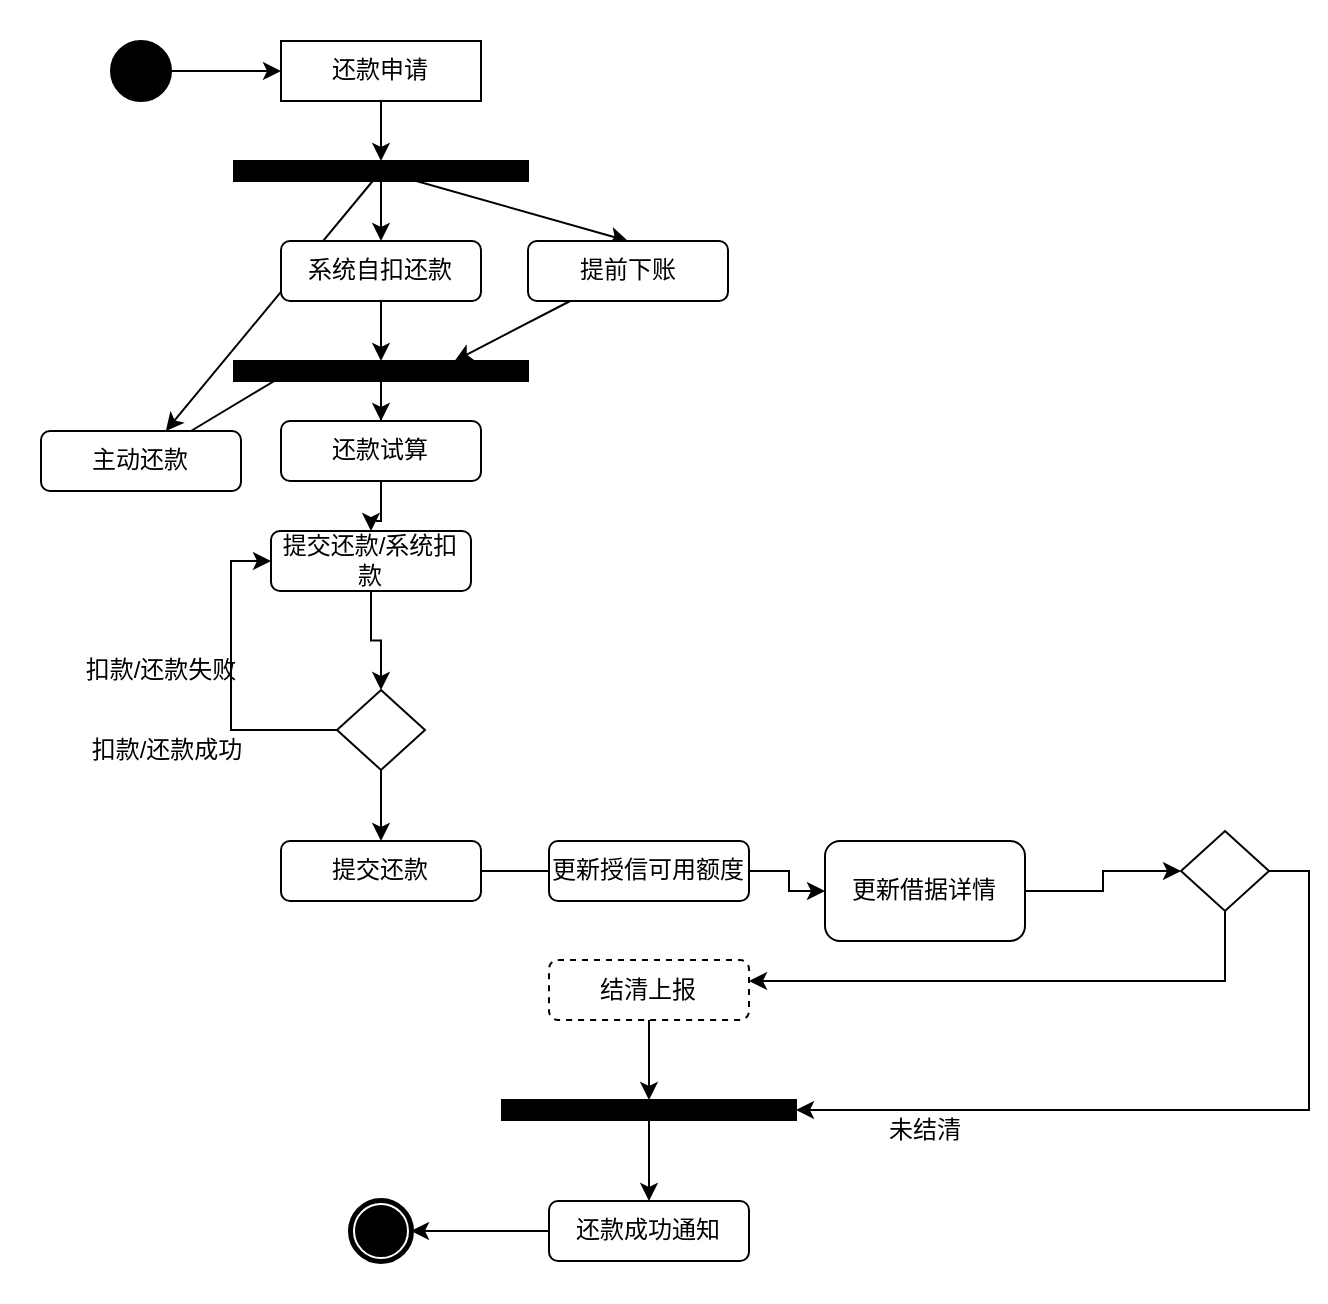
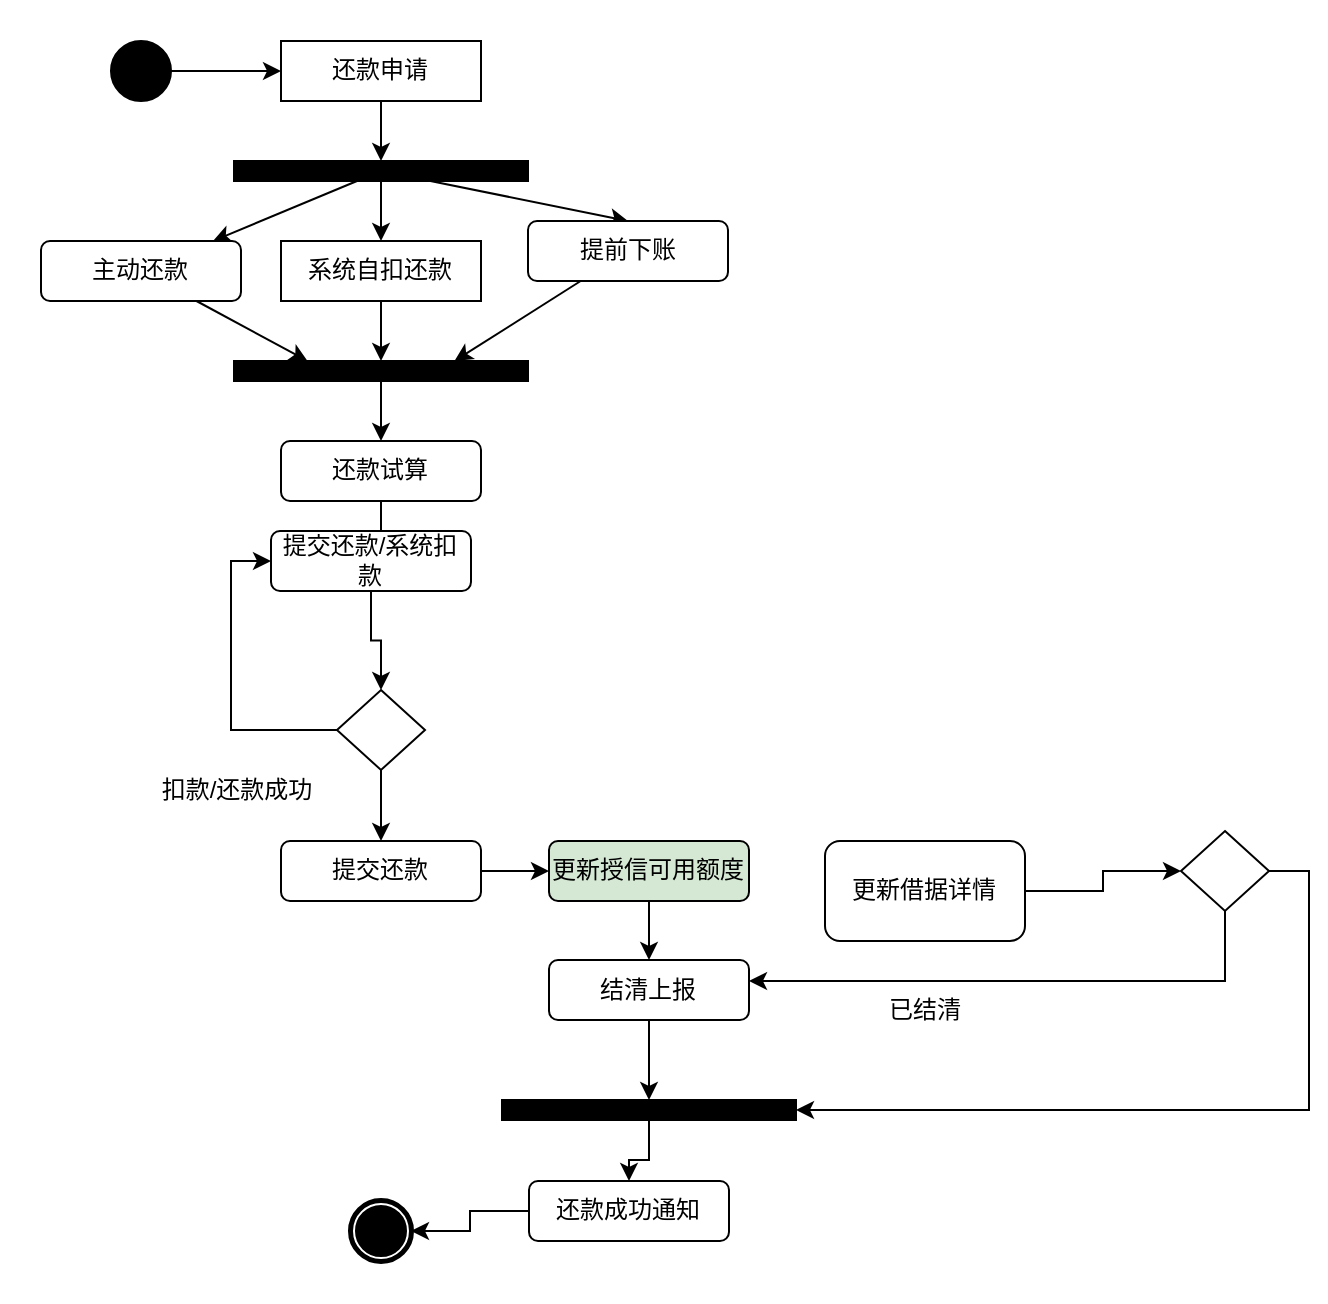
(381, 271) -> (381, 271)
(628, 271) -> (628, 251)
(381, 451) -> (381, 471)
(141, 461) -> (141, 271)
(161, 671) -> none
(167, 750) -> (237, 790)
(539, 871) -> (534, 871)
(649, 871) -> (649, 871)
(789, 872) -> (649, 937)
(649, 990) -> (649, 990)
none -> (925, 1011)
(925, 1130) -> none
(649, 1231) -> (629, 1211)
